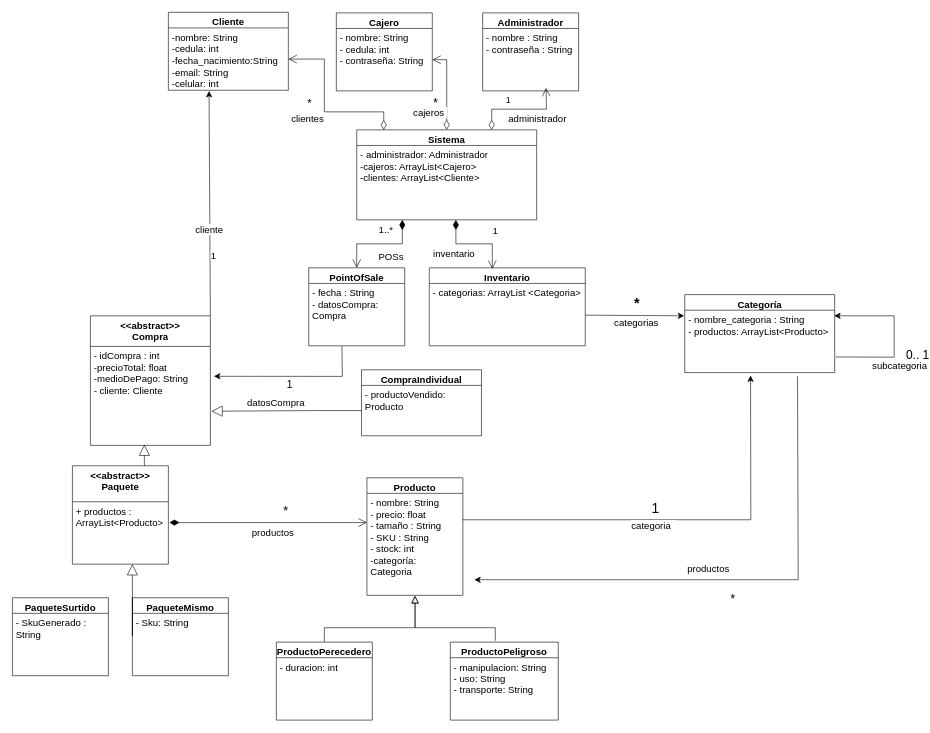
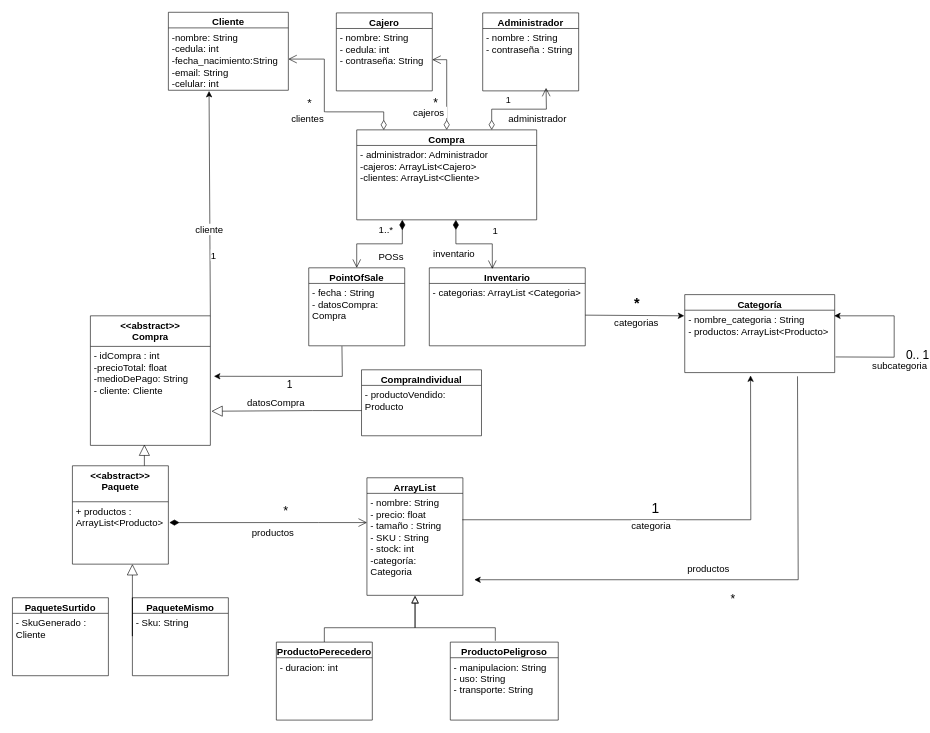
(447, 140) -> (447, 140)
(415, 488) -> (415, 488)
(61, 629) -> (61, 629)
